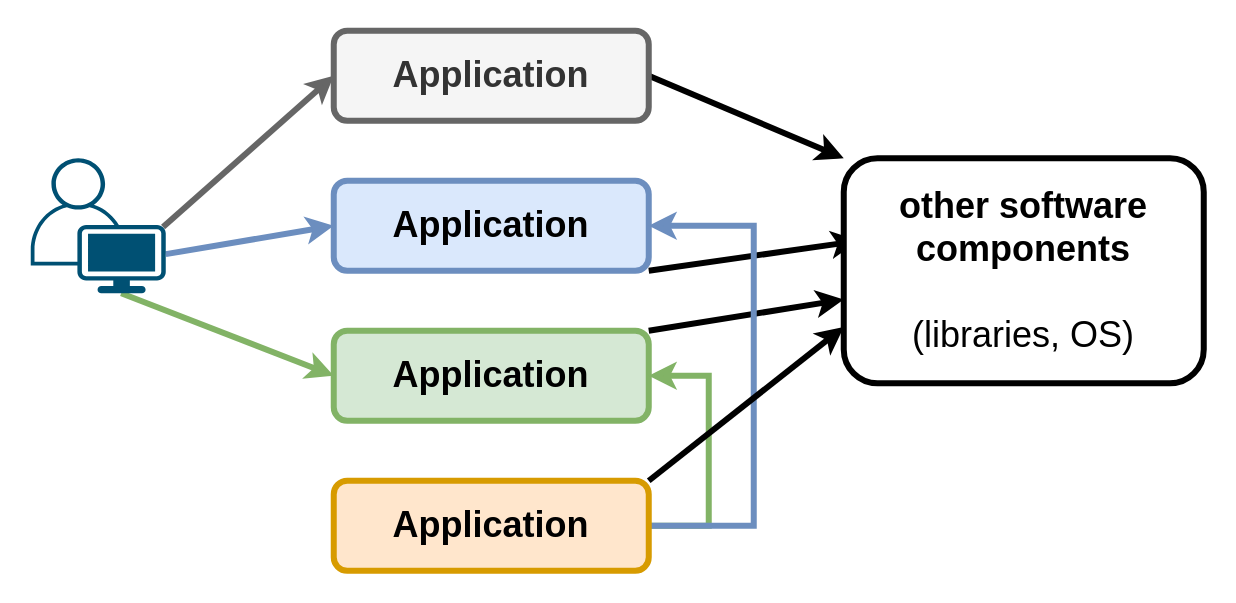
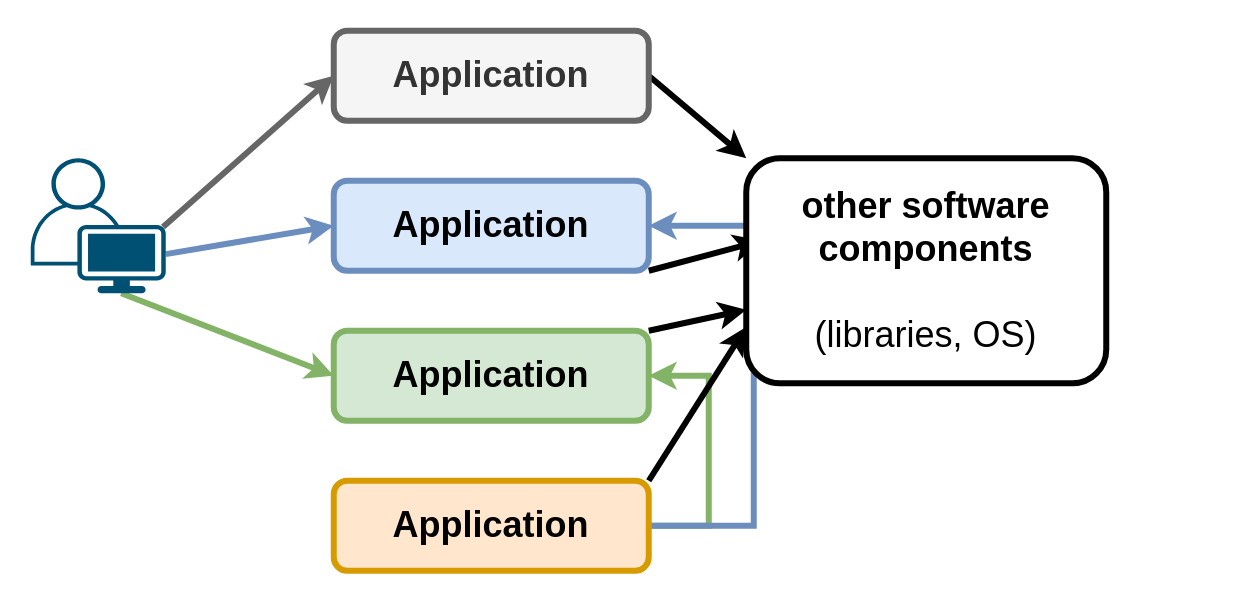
(1024, 271) -> (926, 271)
